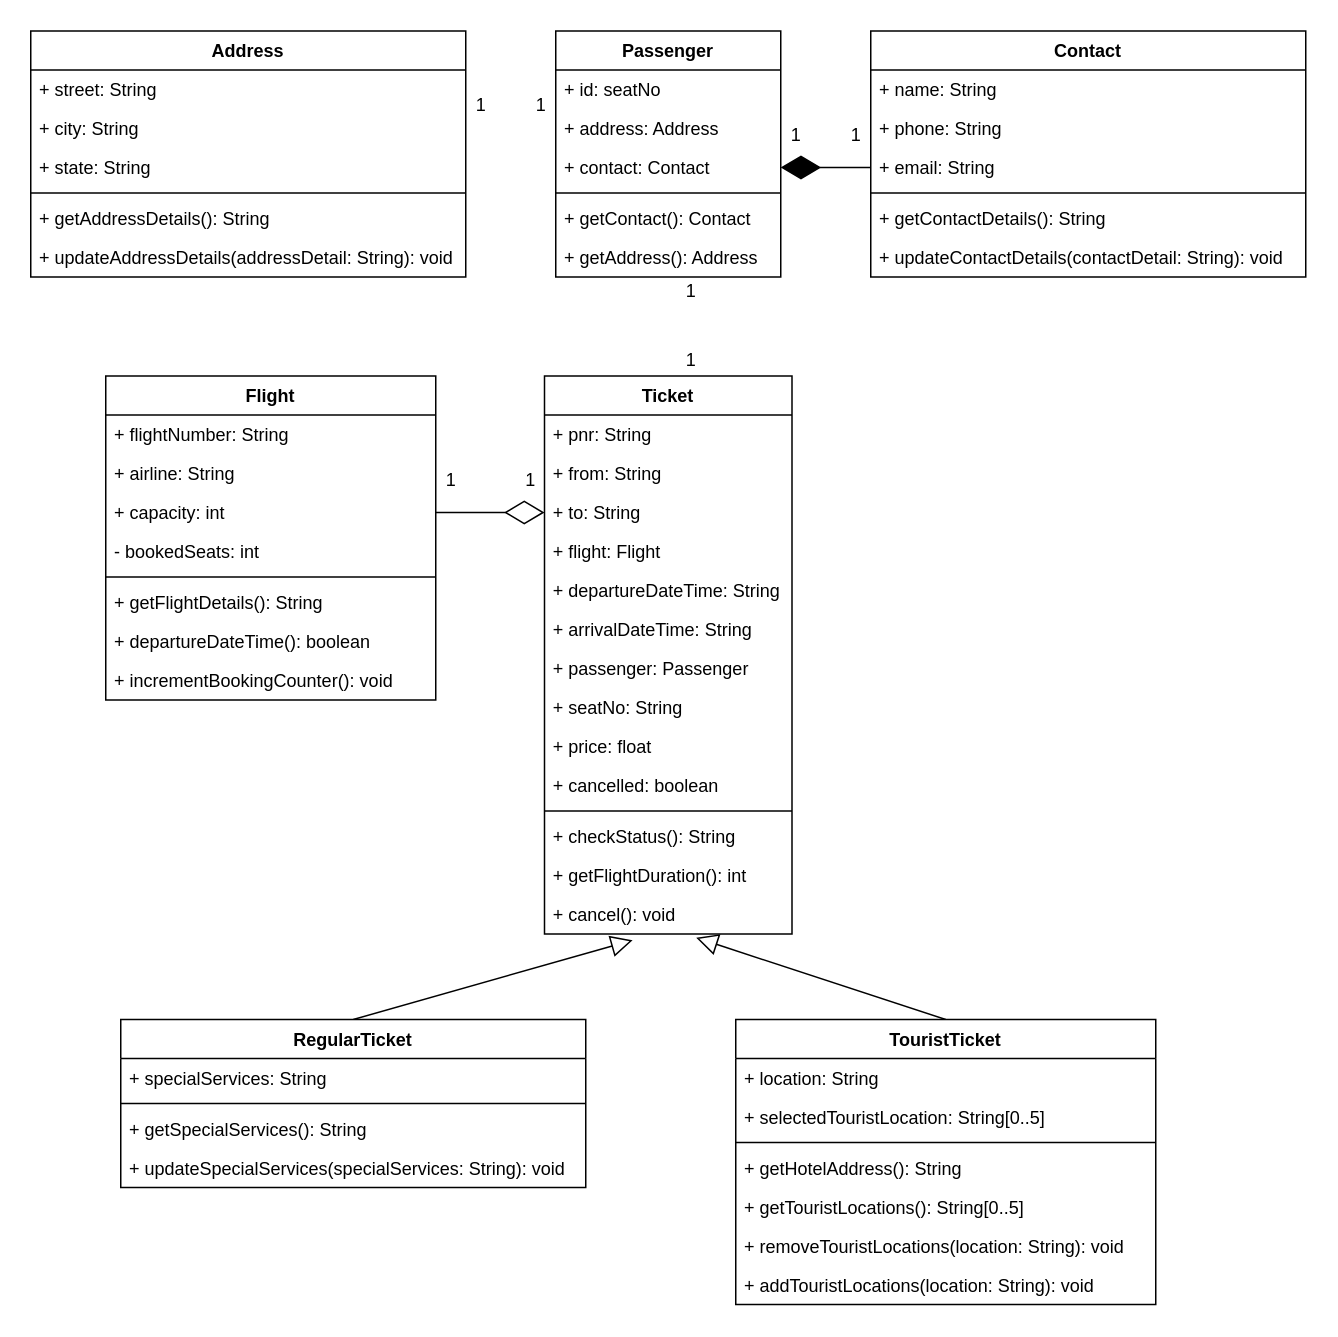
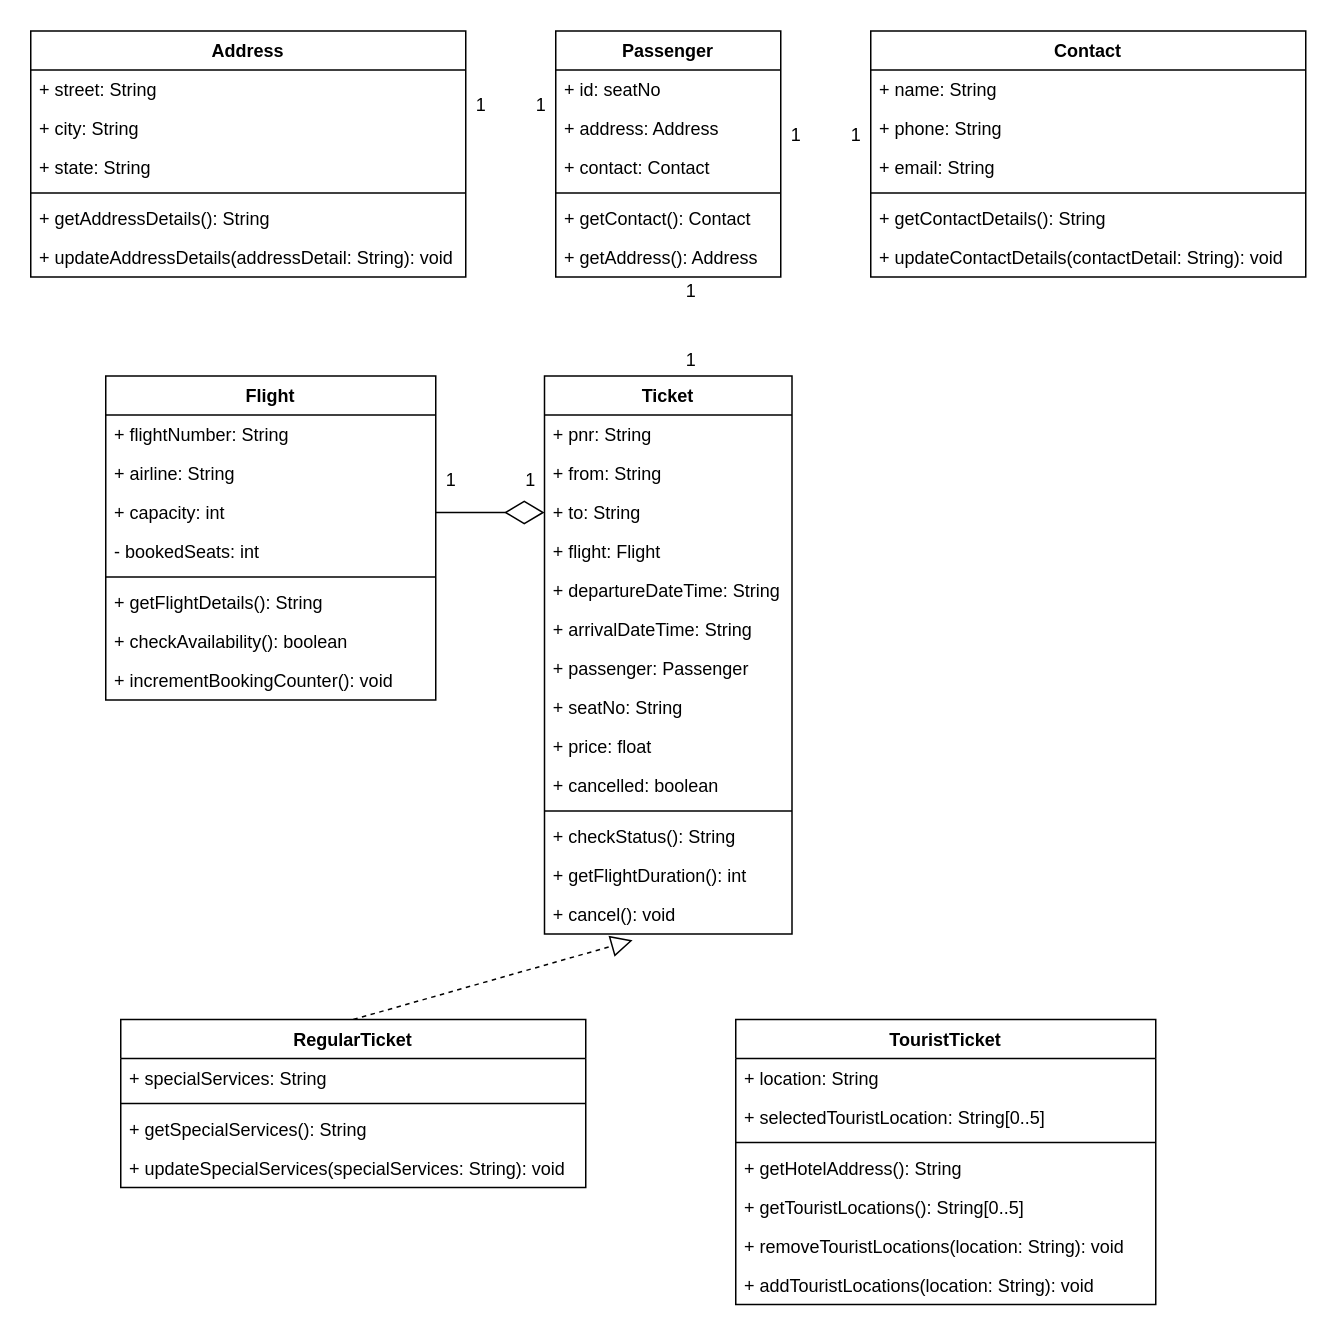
(844, 167) -> none
(254, 642) -> (244, 642)
(484, 982) -> (484, 982)
(832, 982) -> none
